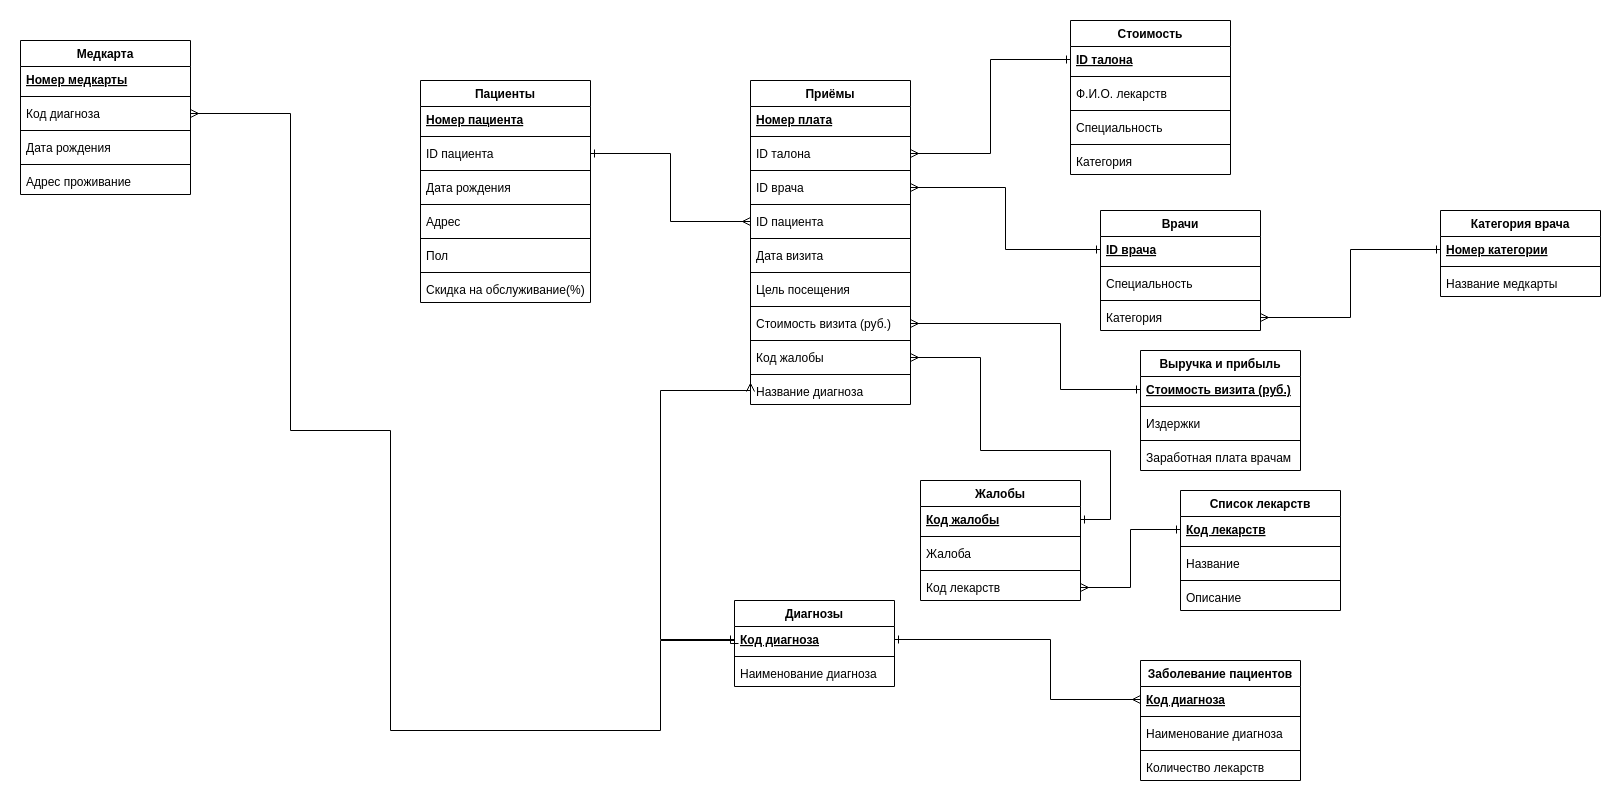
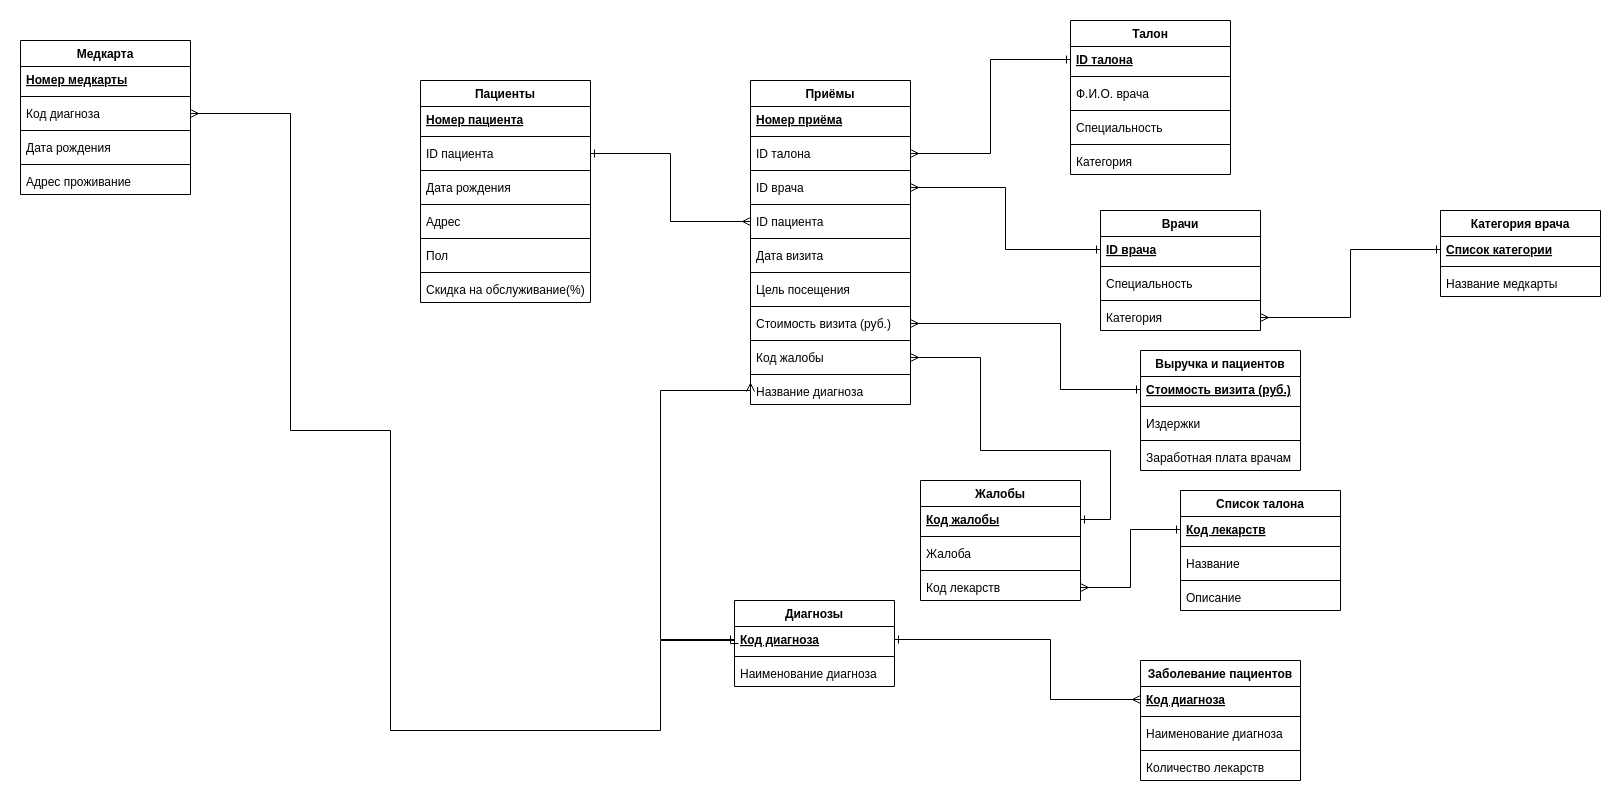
(1150, 34) -> (1150, 34)
(1120, 94) -> (1110, 94)
(791, 120) -> (795, 120)
(1495, 250) -> (1498, 250)
(1220, 364) -> (1220, 364)
(1260, 504) -> (1260, 504)
